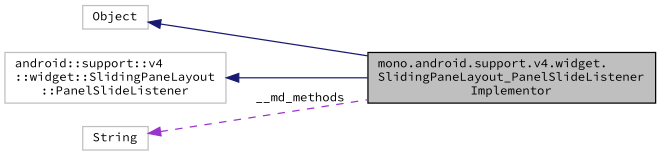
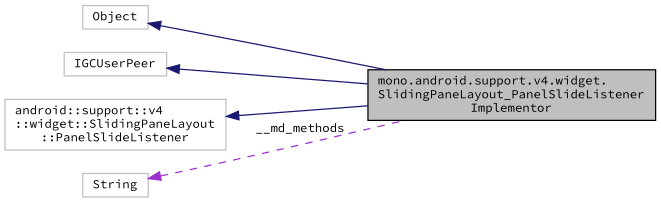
none -> (115, 64)
